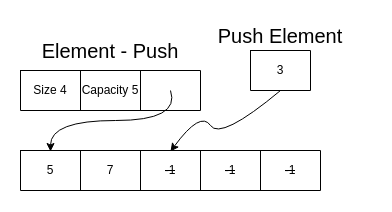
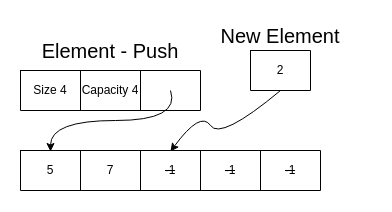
(281, 36) -> (281, 36)
(281, 71) -> (281, 71)
(111, 91) -> (111, 91)
